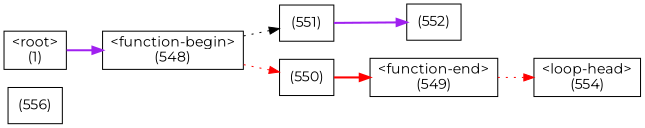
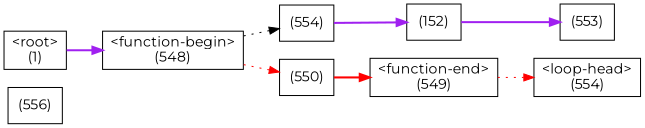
(434, 22) -> (434, 22)
none -> (587, 22)
(307, 23) -> (307, 23)
